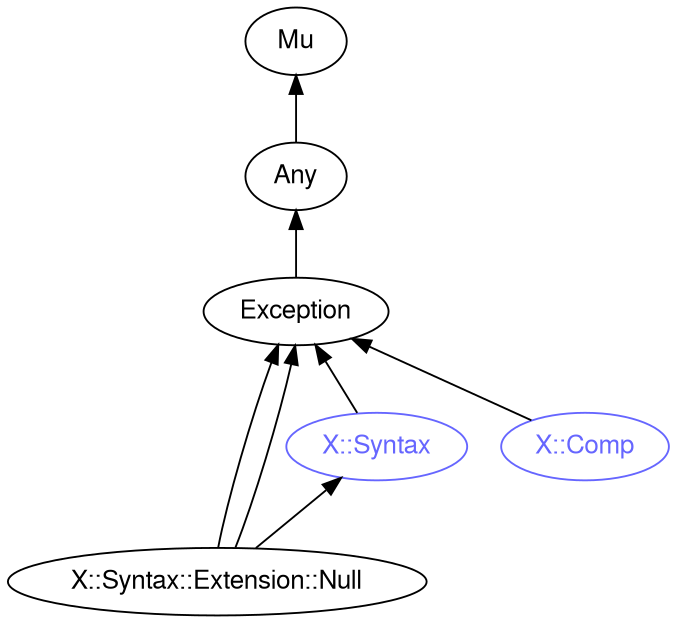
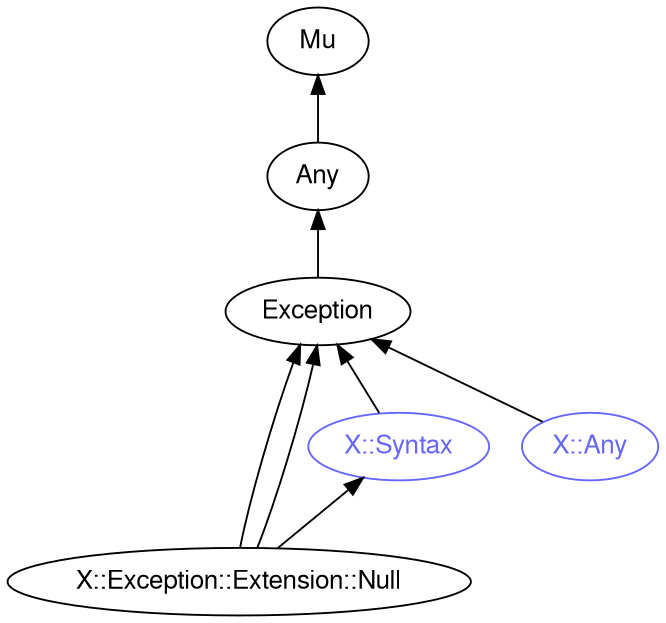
(585, 447) -> (590, 447)
(217, 582) -> (239, 582)
